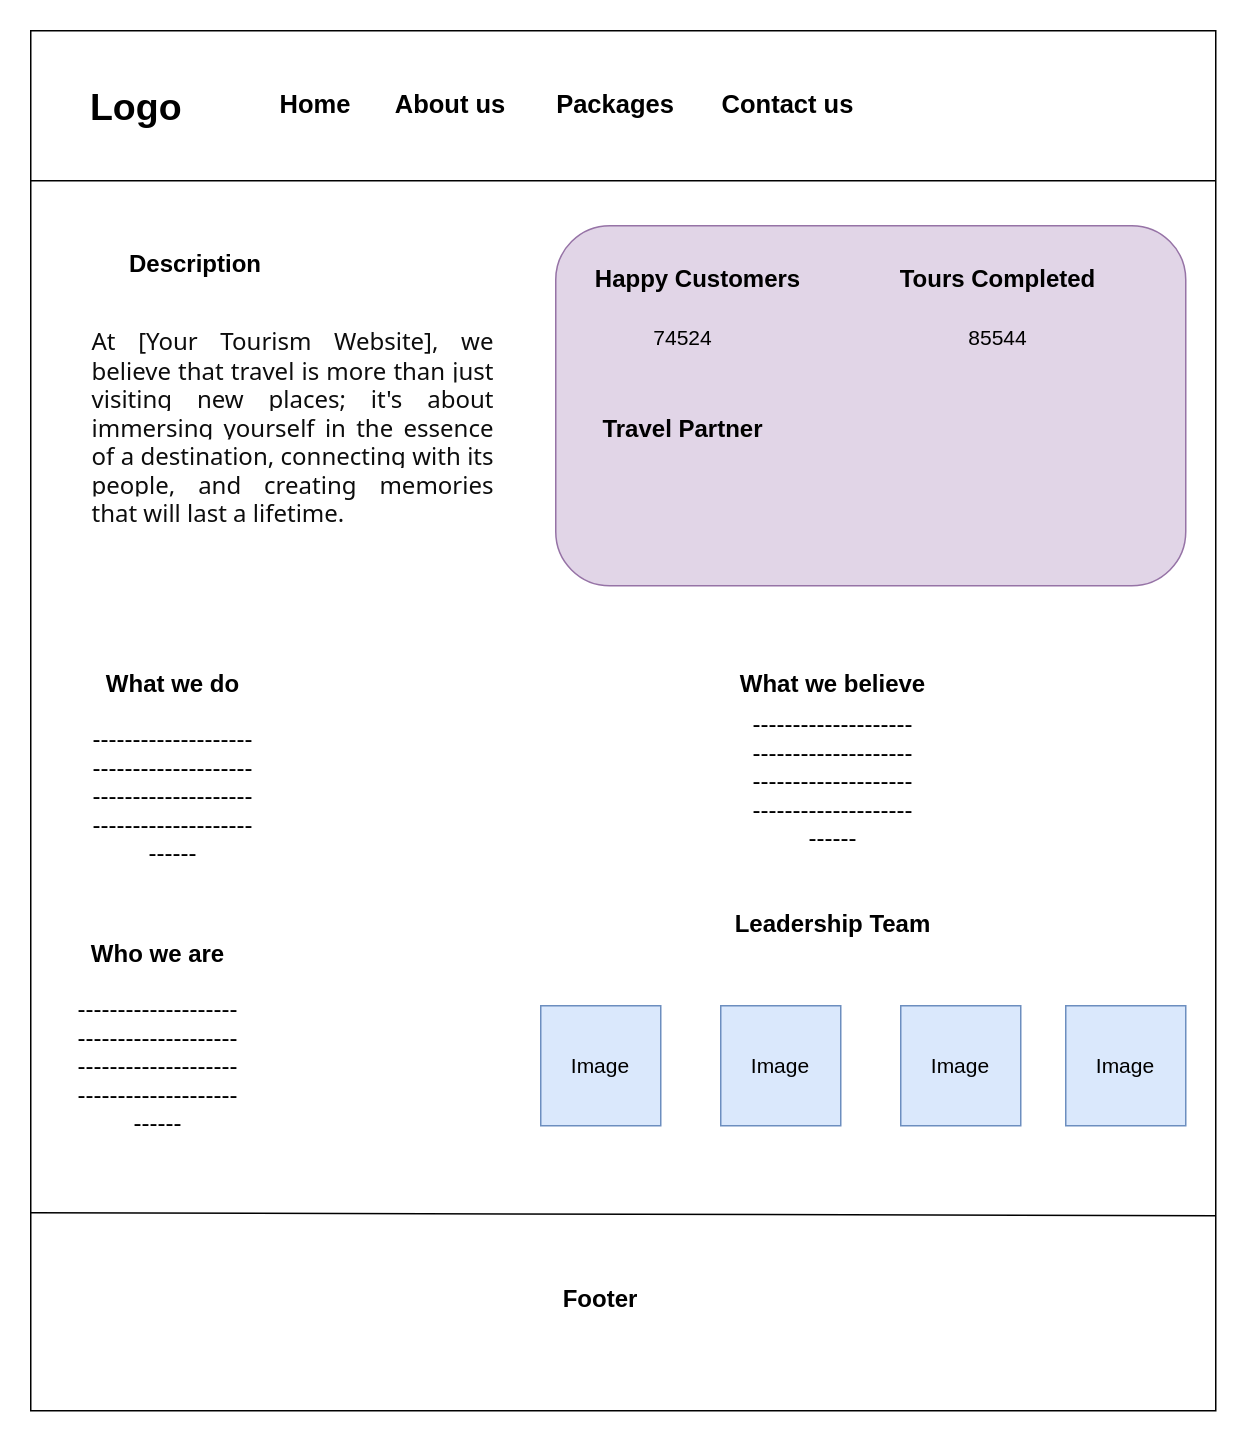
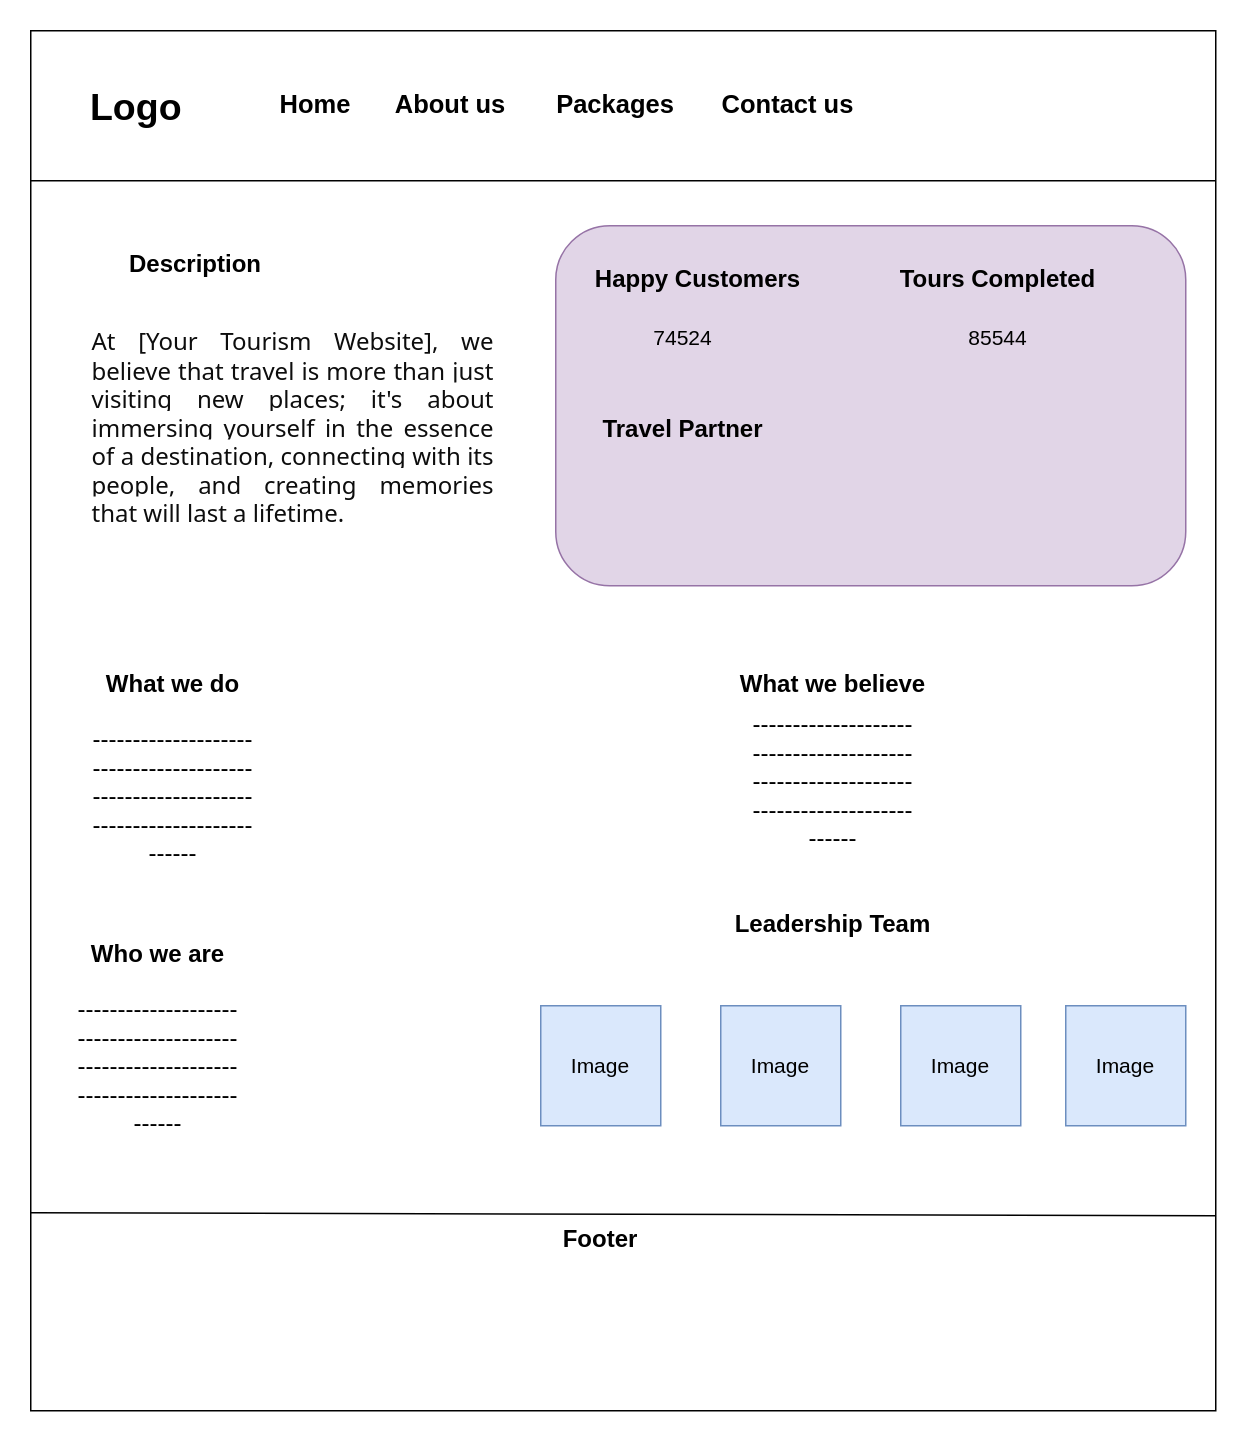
(601, 1298) -> (601, 1238)
